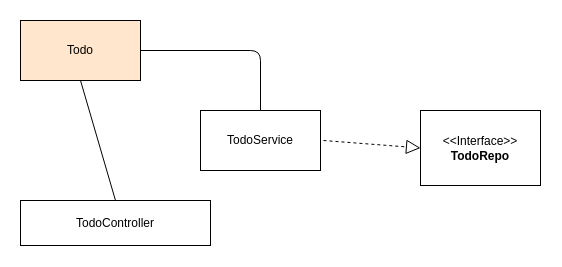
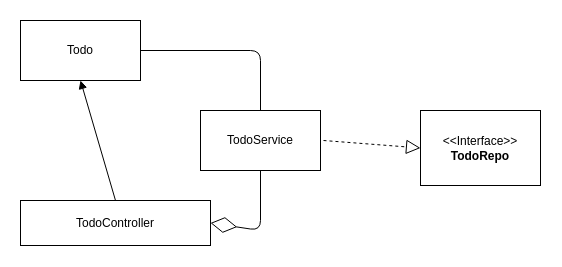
(81, 51) -> (81, 51)
(82, 85) -> (83, 89)
none -> (261, 208)
